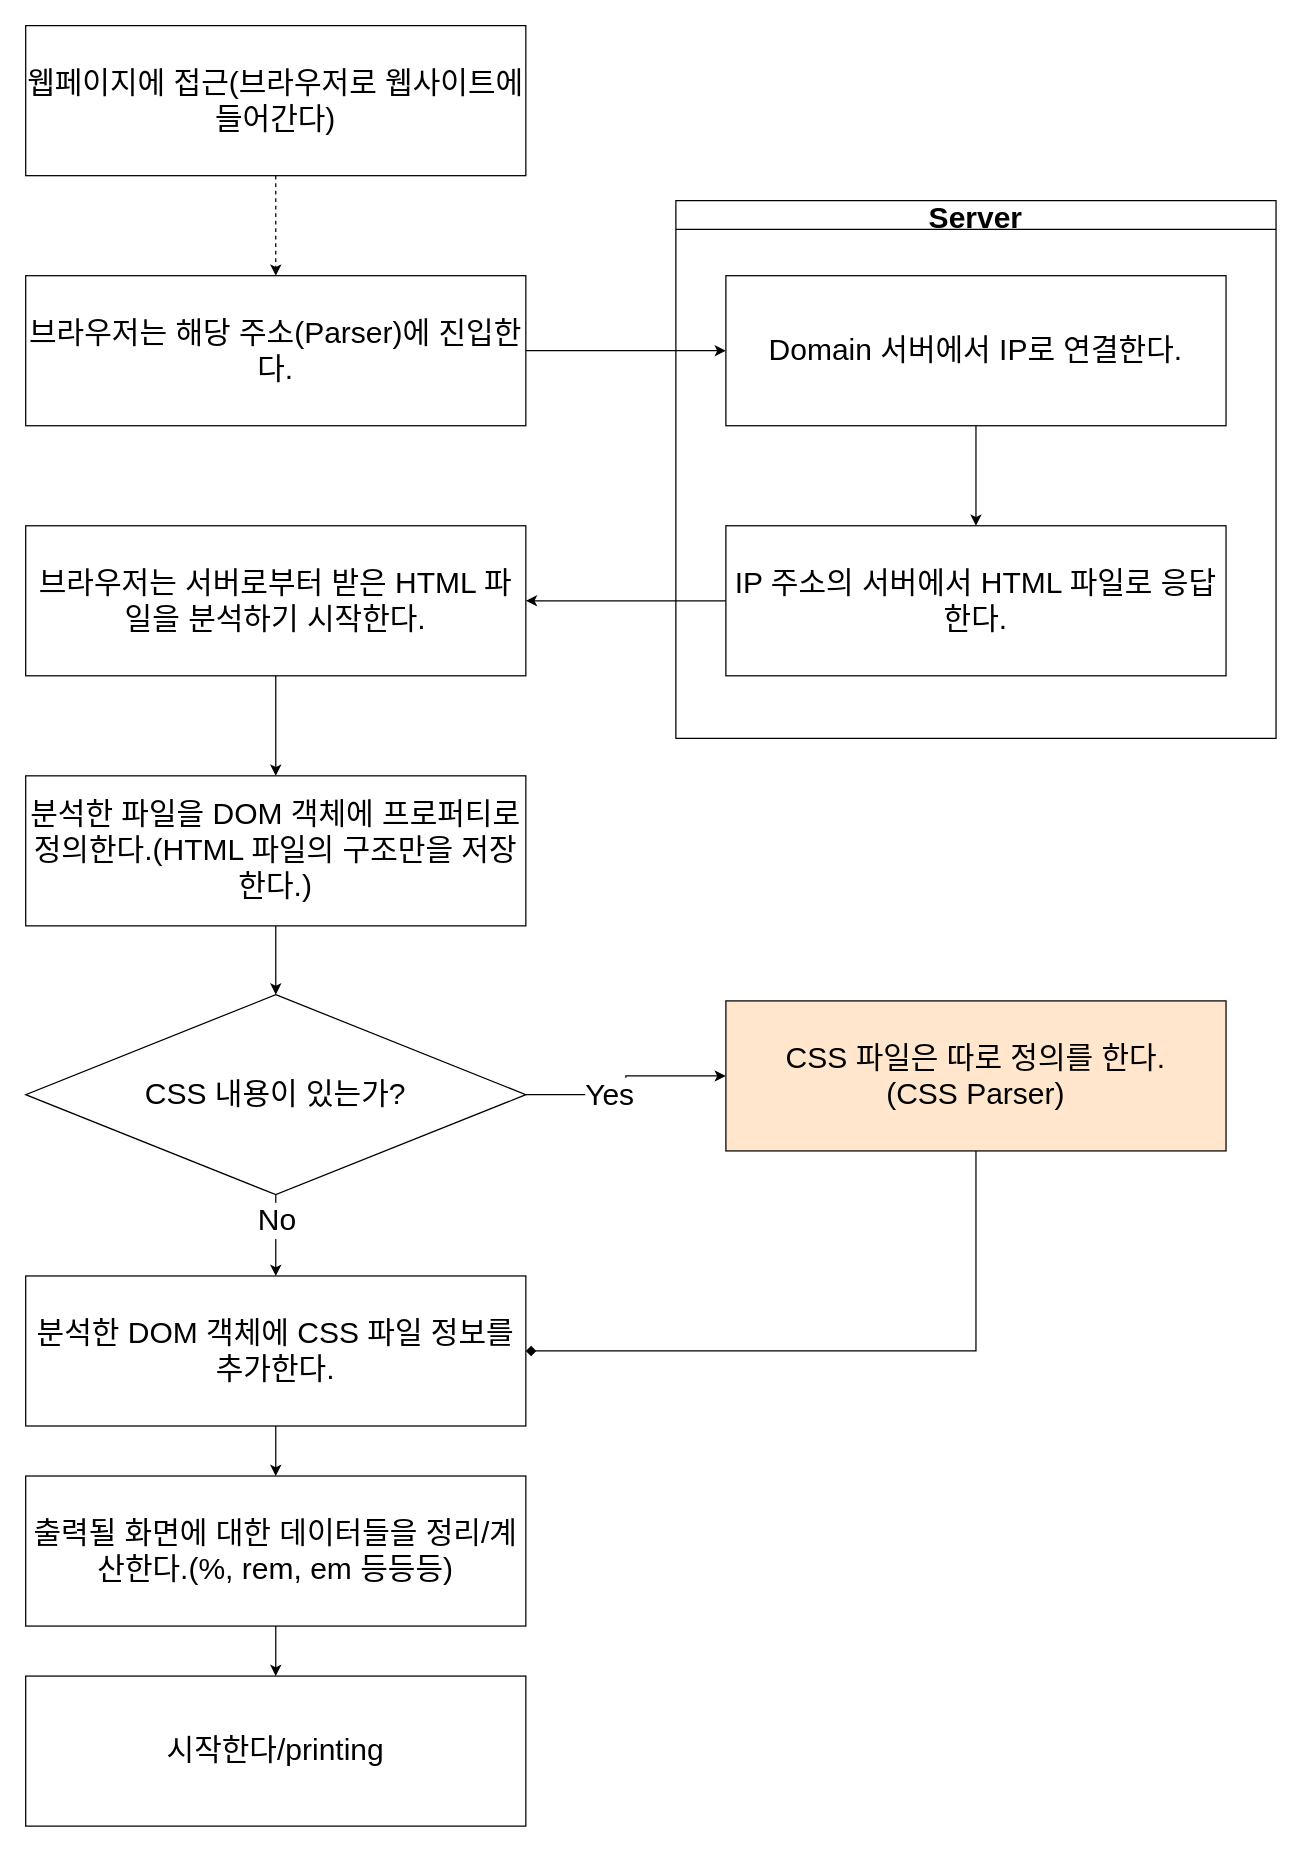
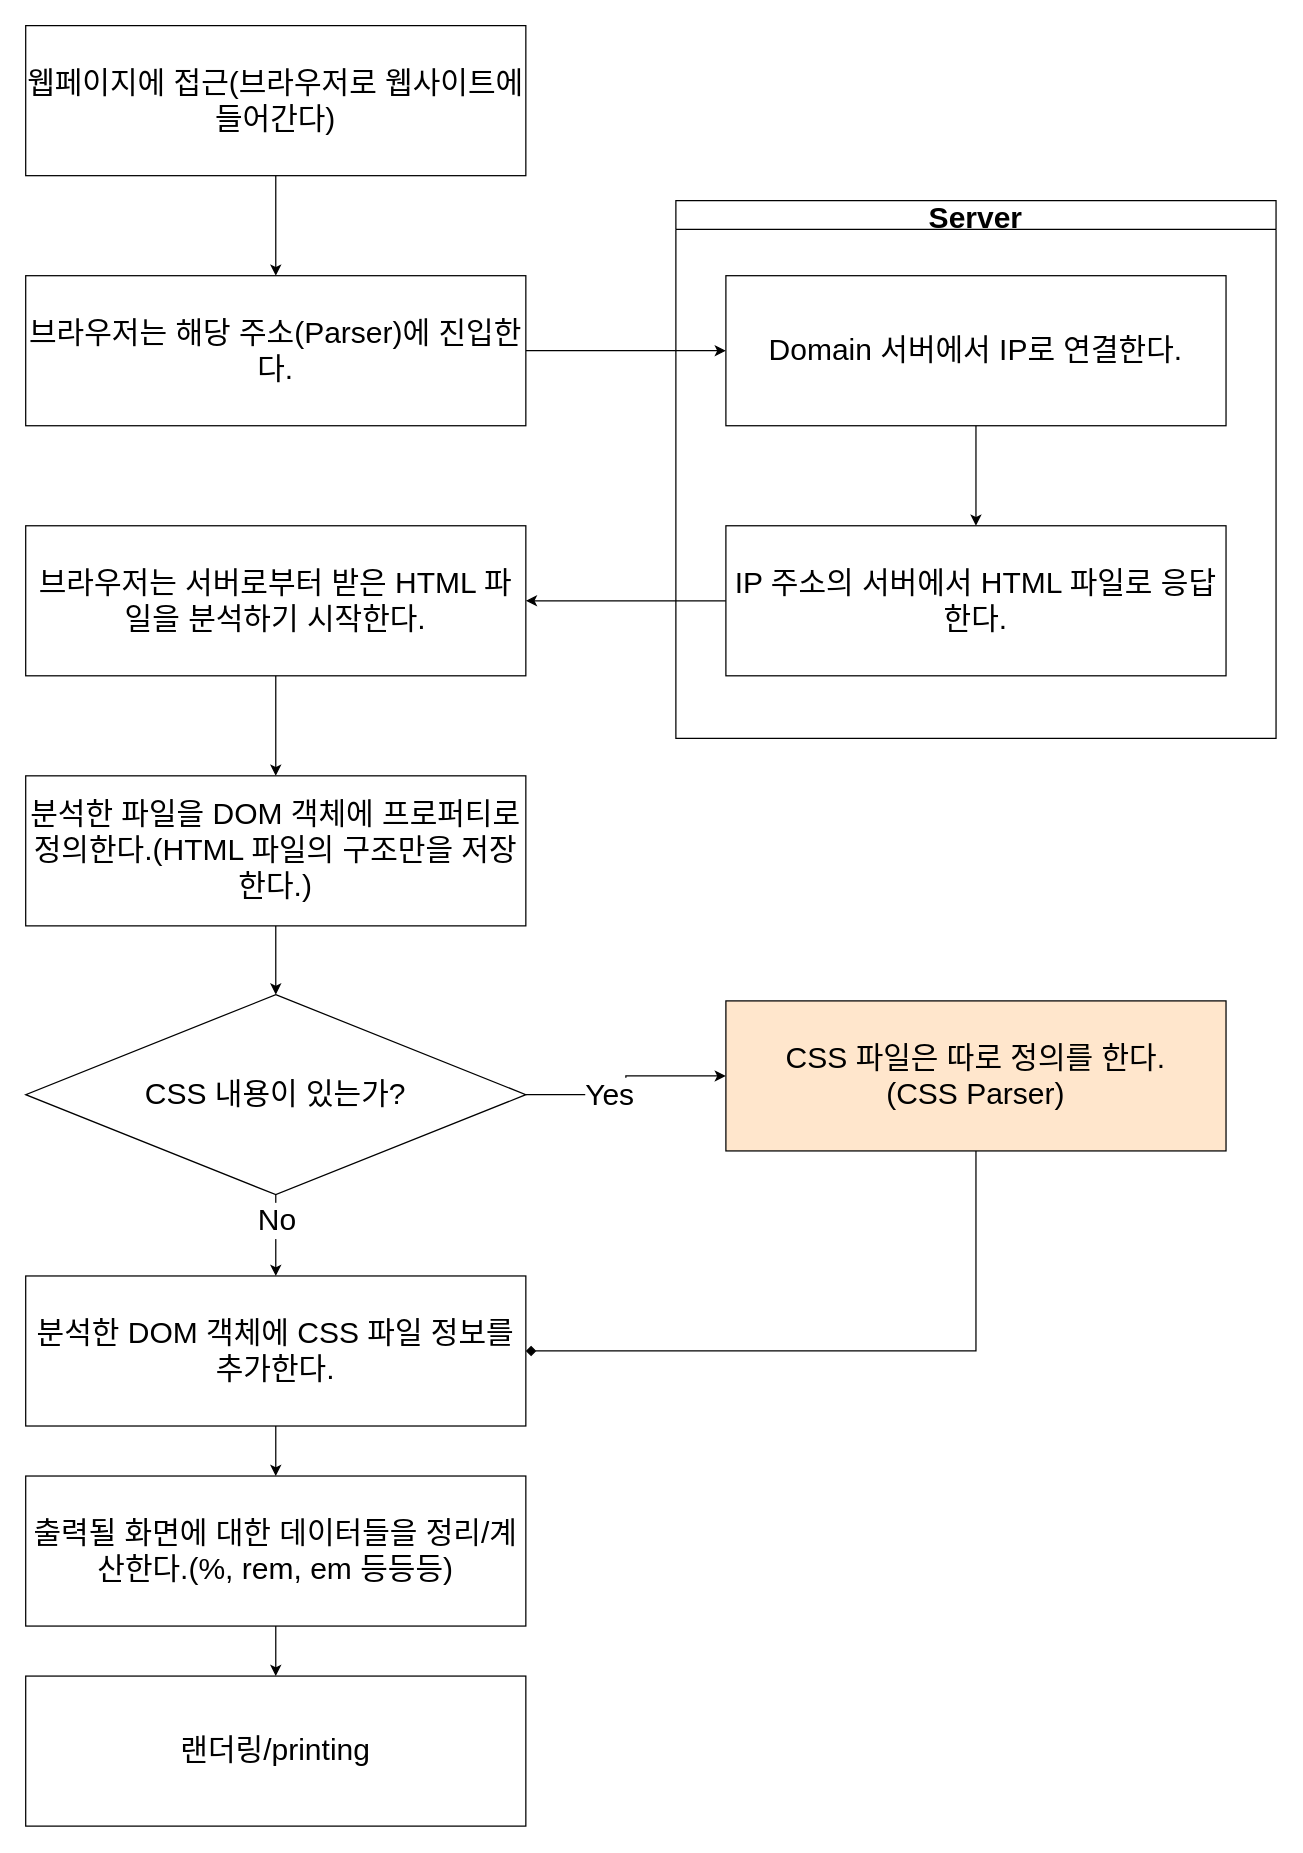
(276, 222) -> (276, 222)
(276, 1751) -> (276, 1751)
